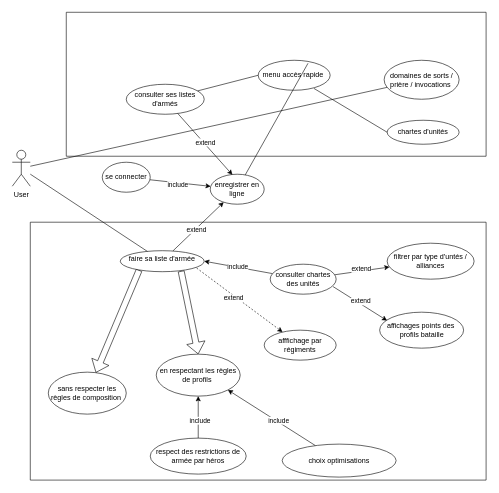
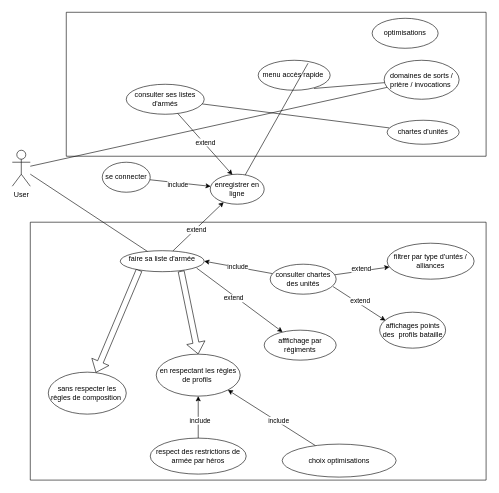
none -> (405, 33)
(228, 83) -> (287, 115)
(350, 110) -> (349, 86)
(260, 315) -> (260, 315)
(422, 330) -> (413, 330)
